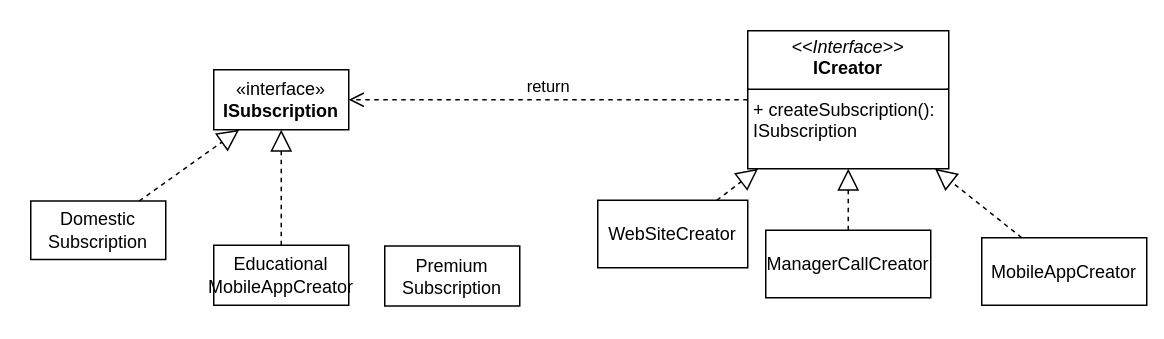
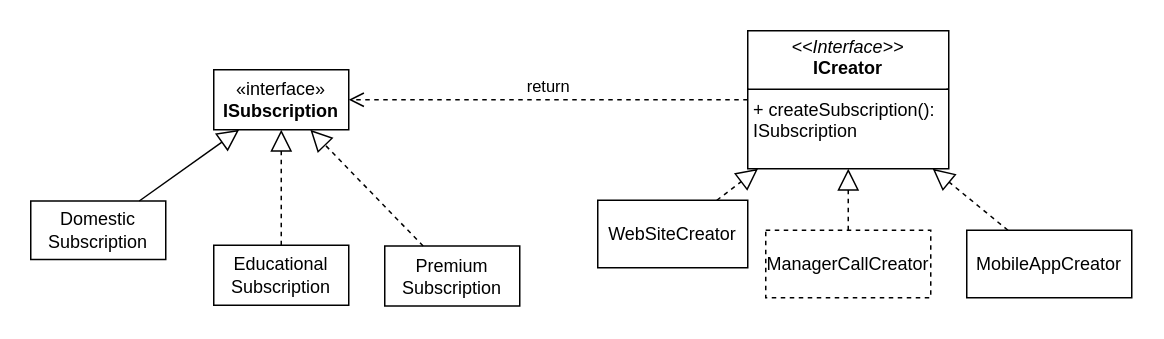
(181, 171) -> (181, 171)
none -> (374, 195)
(848, 264) -> (848, 264)
(1064, 272) -> (1049, 264)
(281, 275) -> (281, 275)
